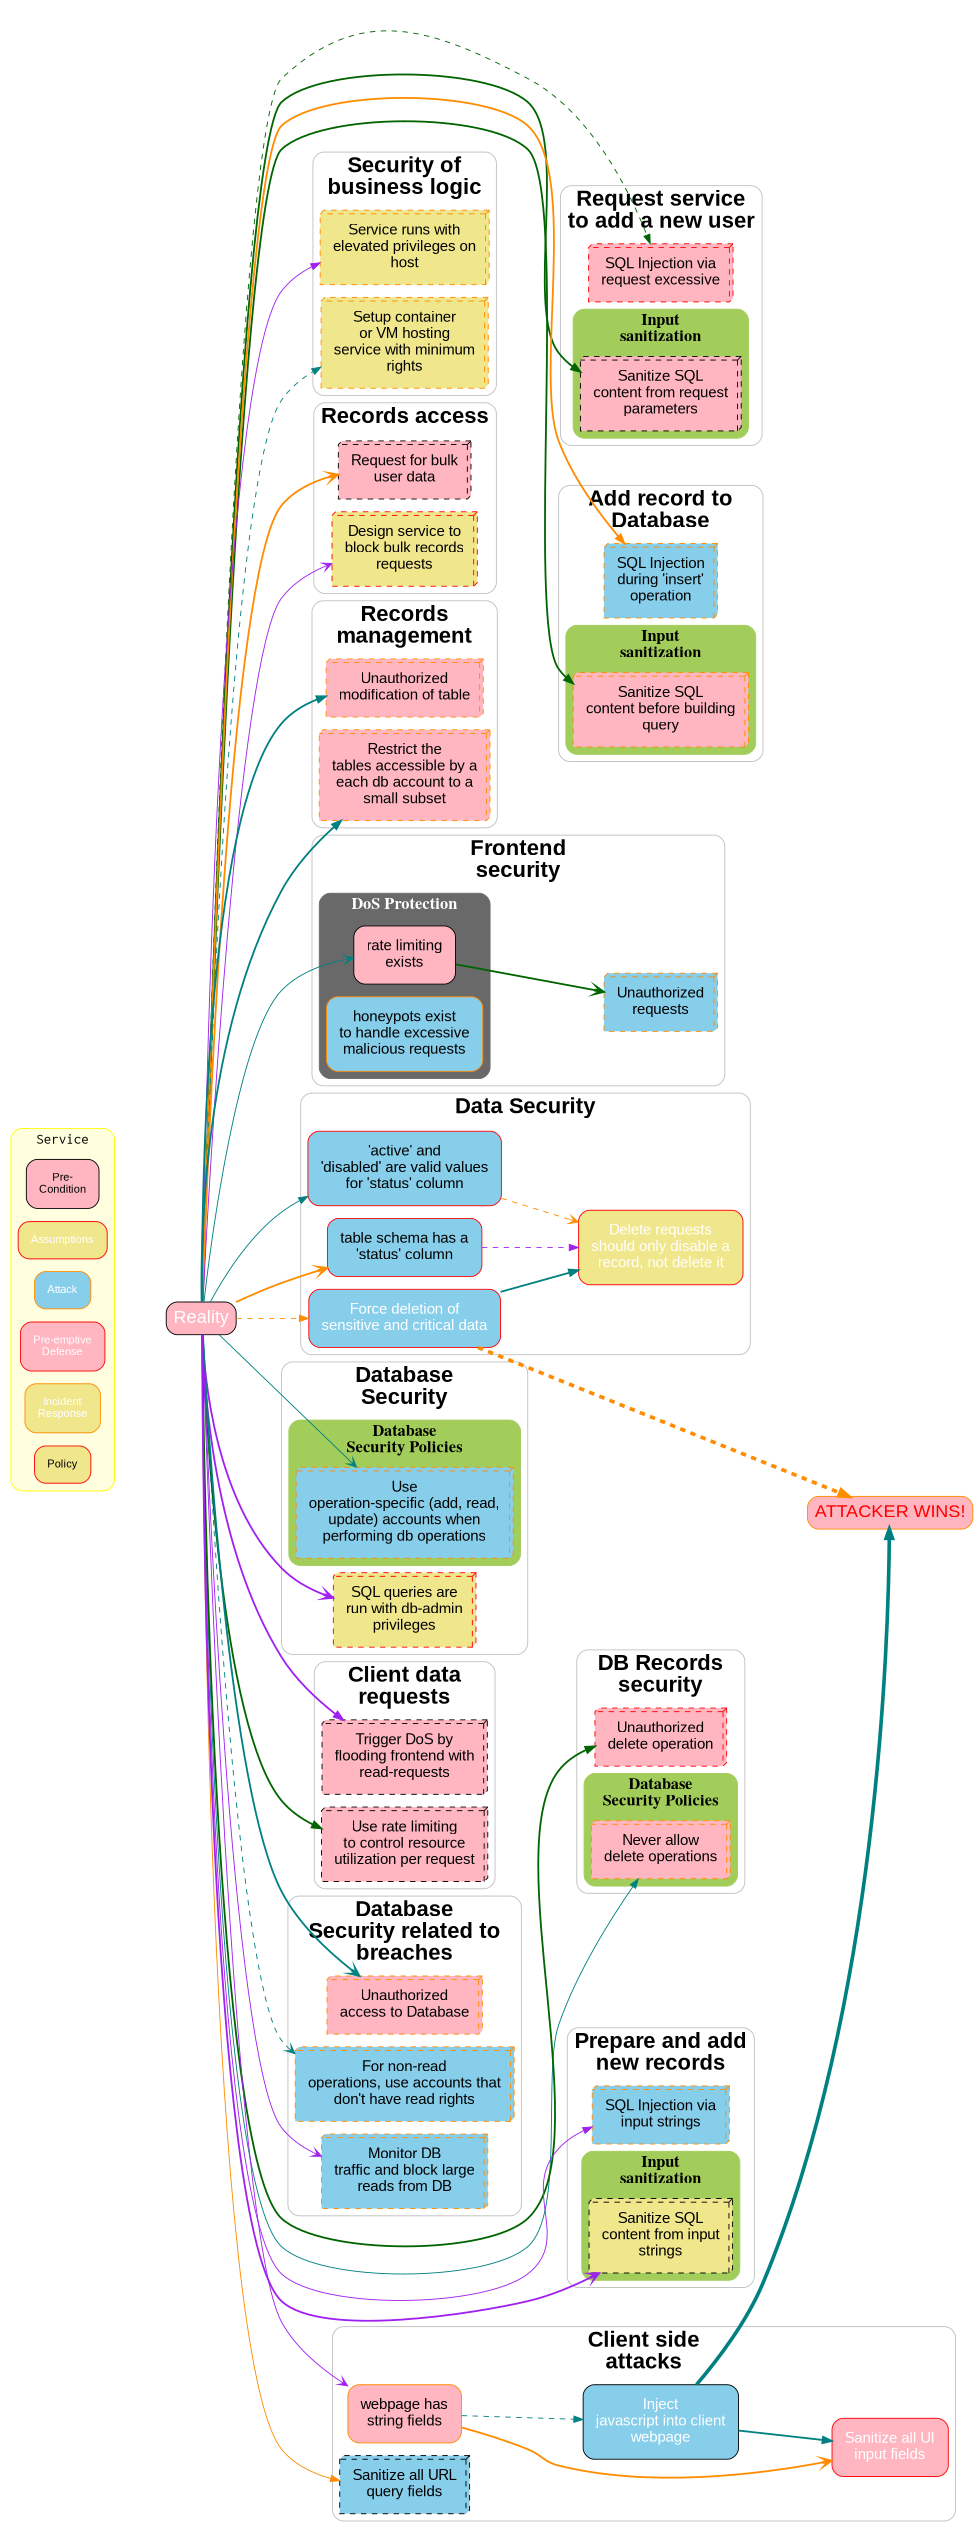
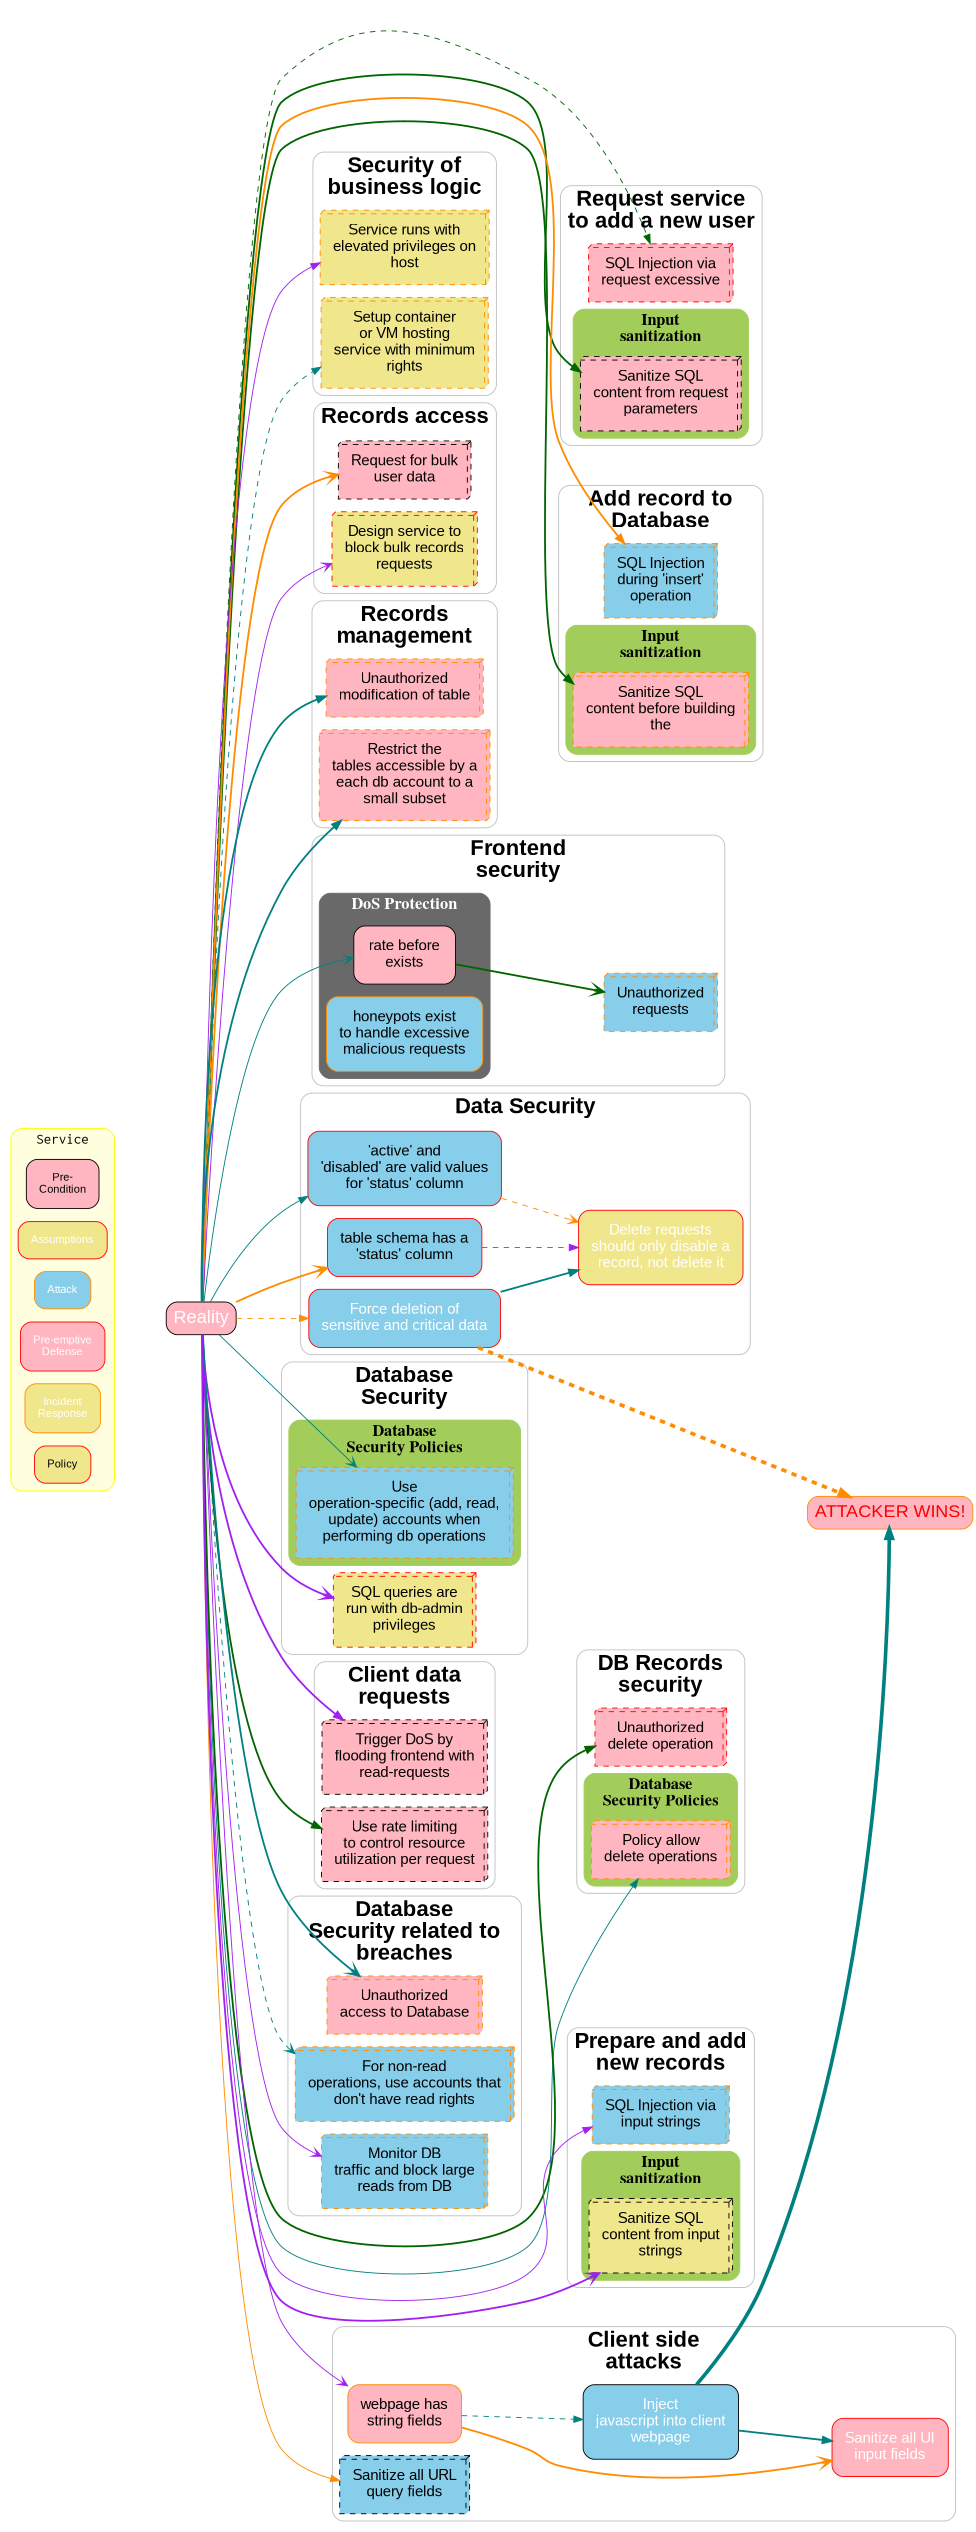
(661, 710) -> (661, 710)
(405, 955) -> (405, 955)
(661, 1850) -> (661, 1850)
